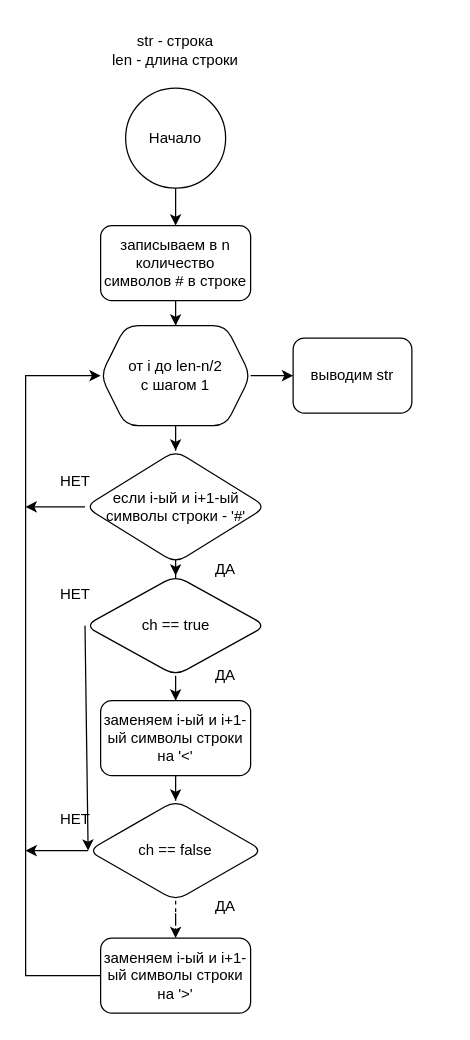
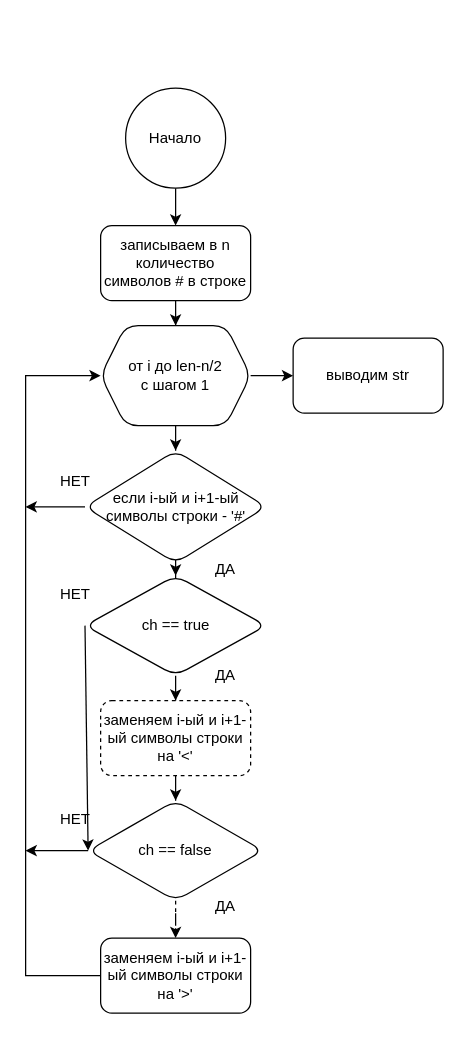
(176, 51) -> none
(353, 376) -> (368, 376)
(176, 738) -> (176, 738)
